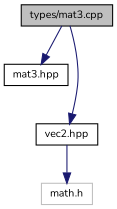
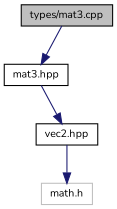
(78, 70) -> (49, 100)
